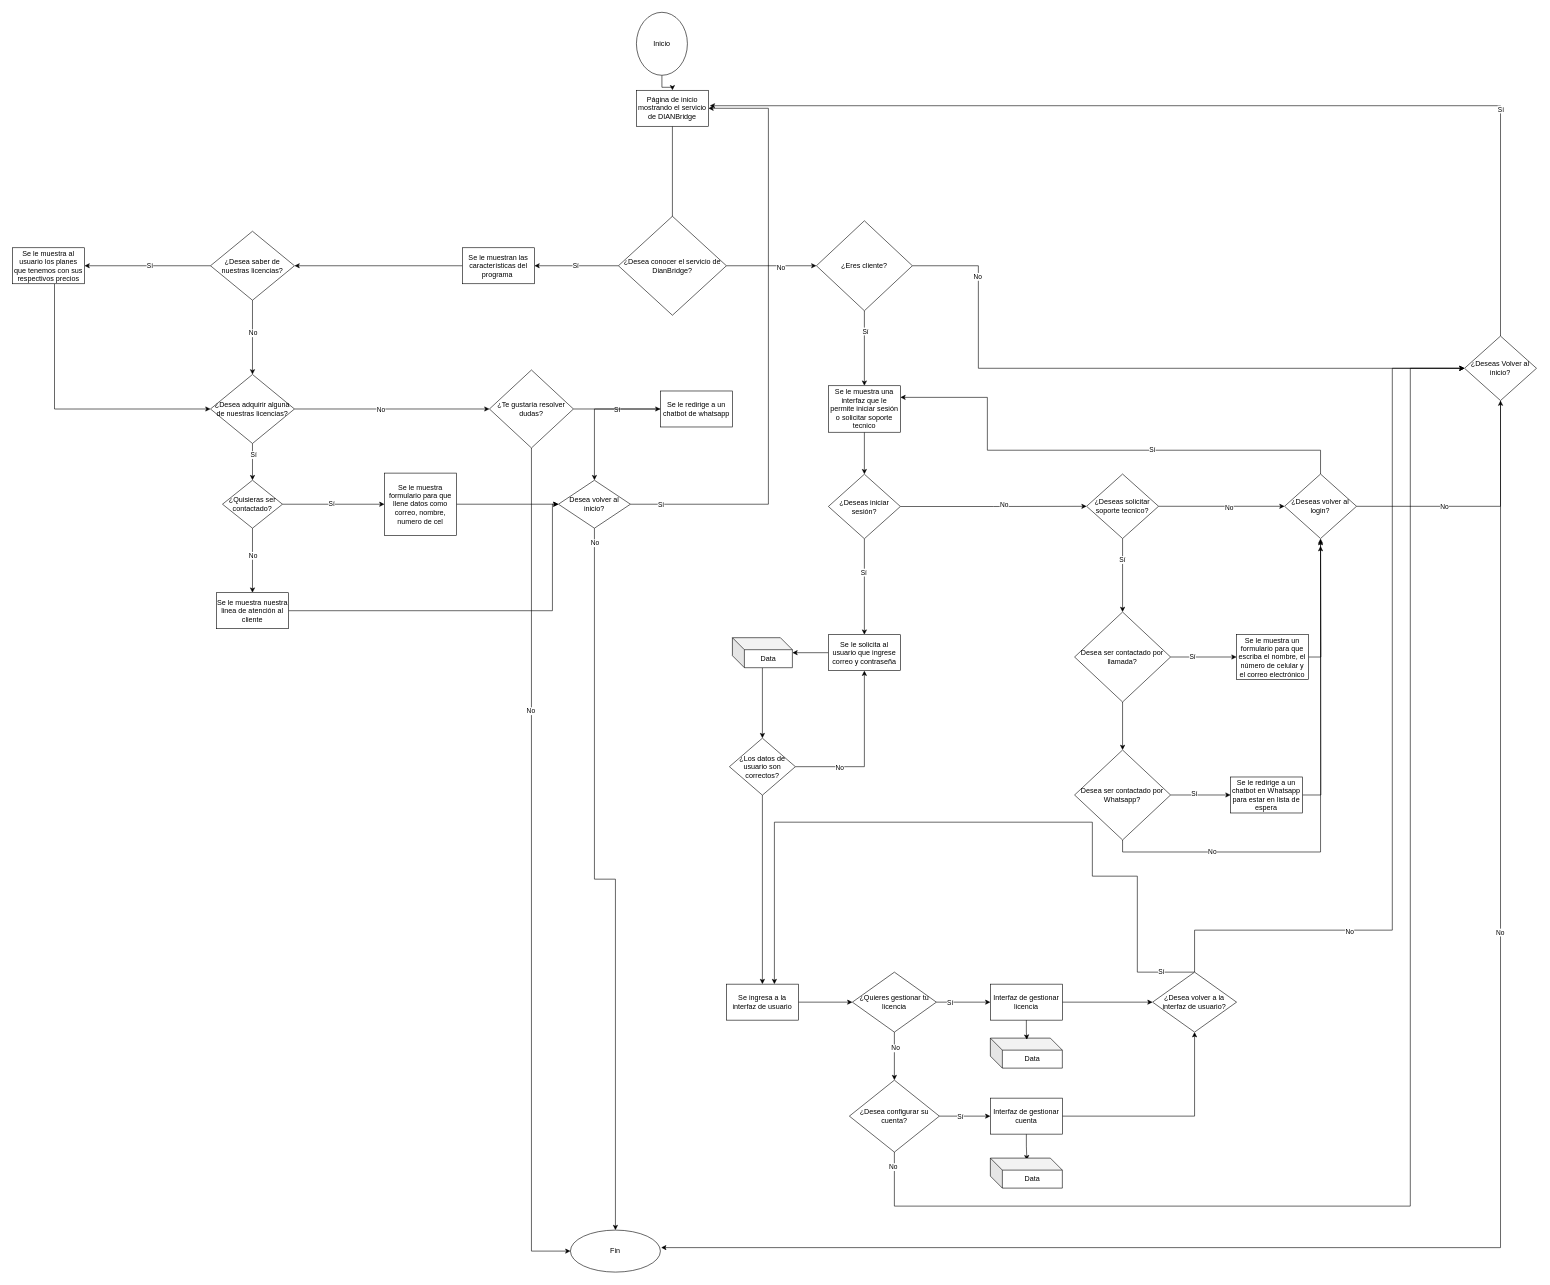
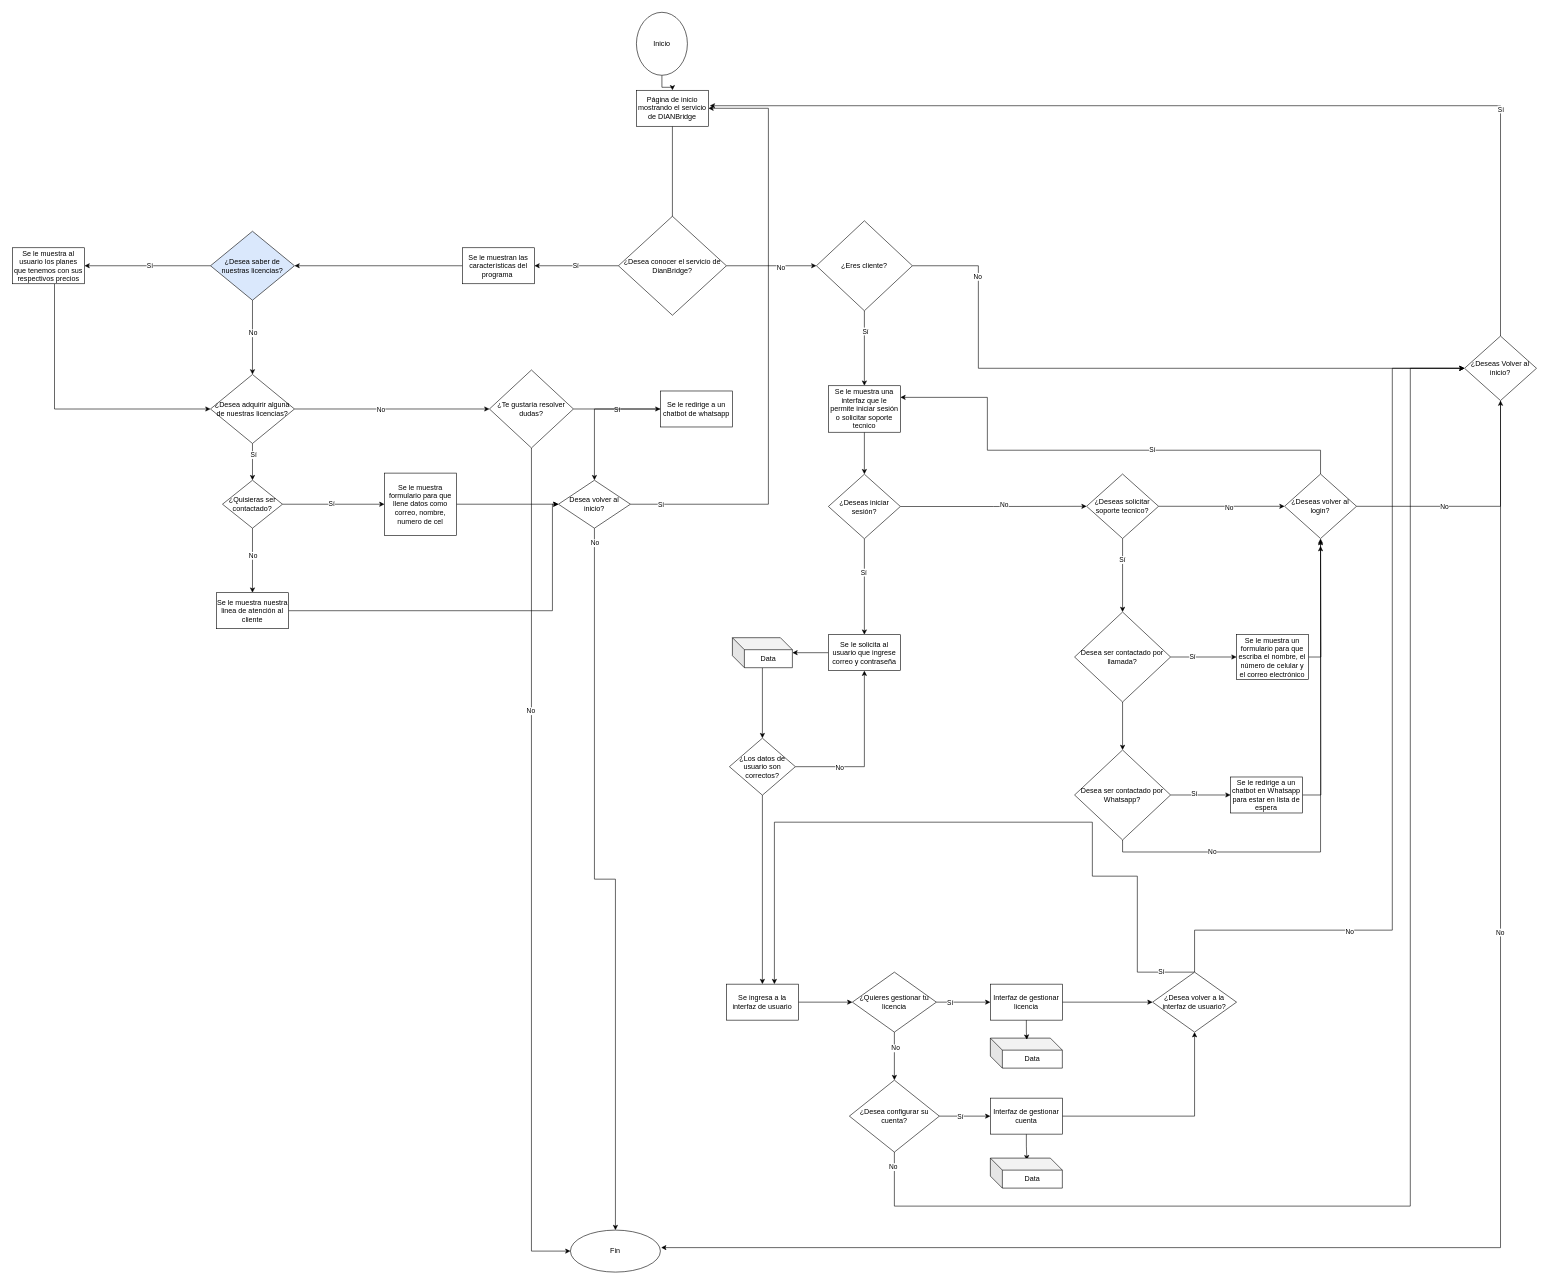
(252, 266) -> (252, 266)
